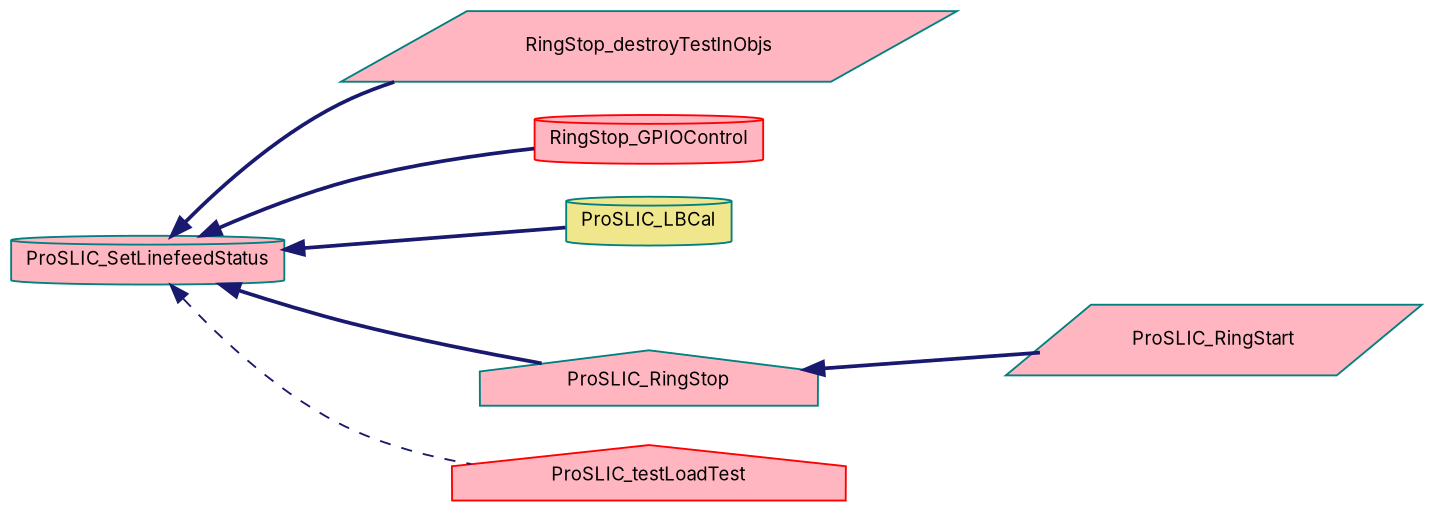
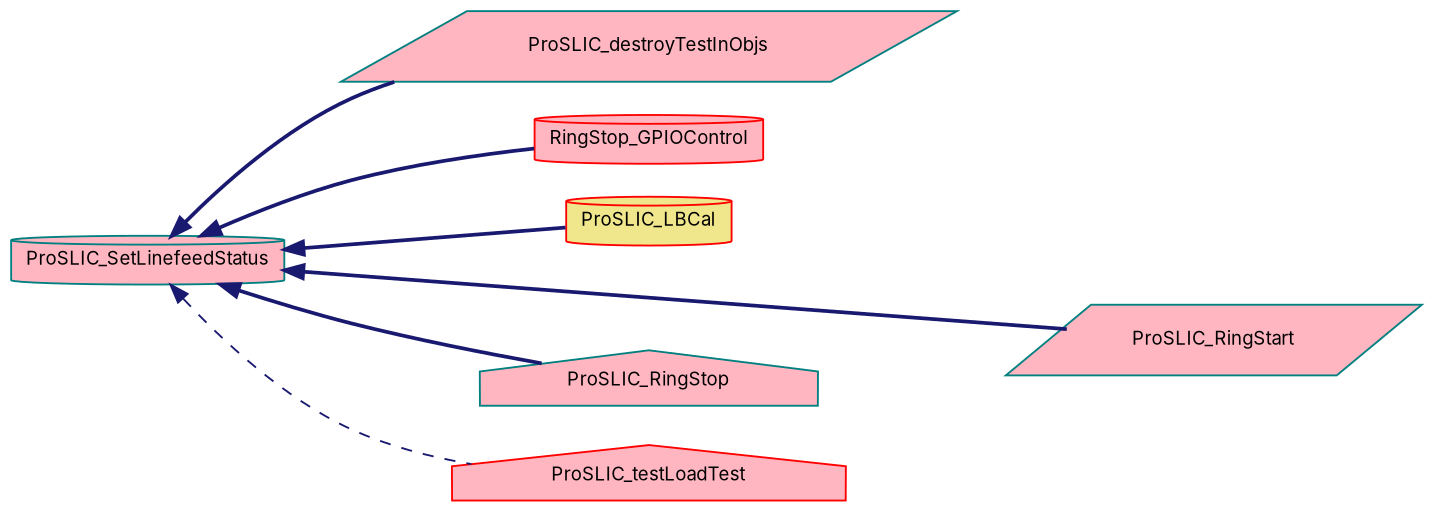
(649, 46) -> (649, 46)
(649, 221) -> (649, 221)
(932, 360) -> (685, 300)
